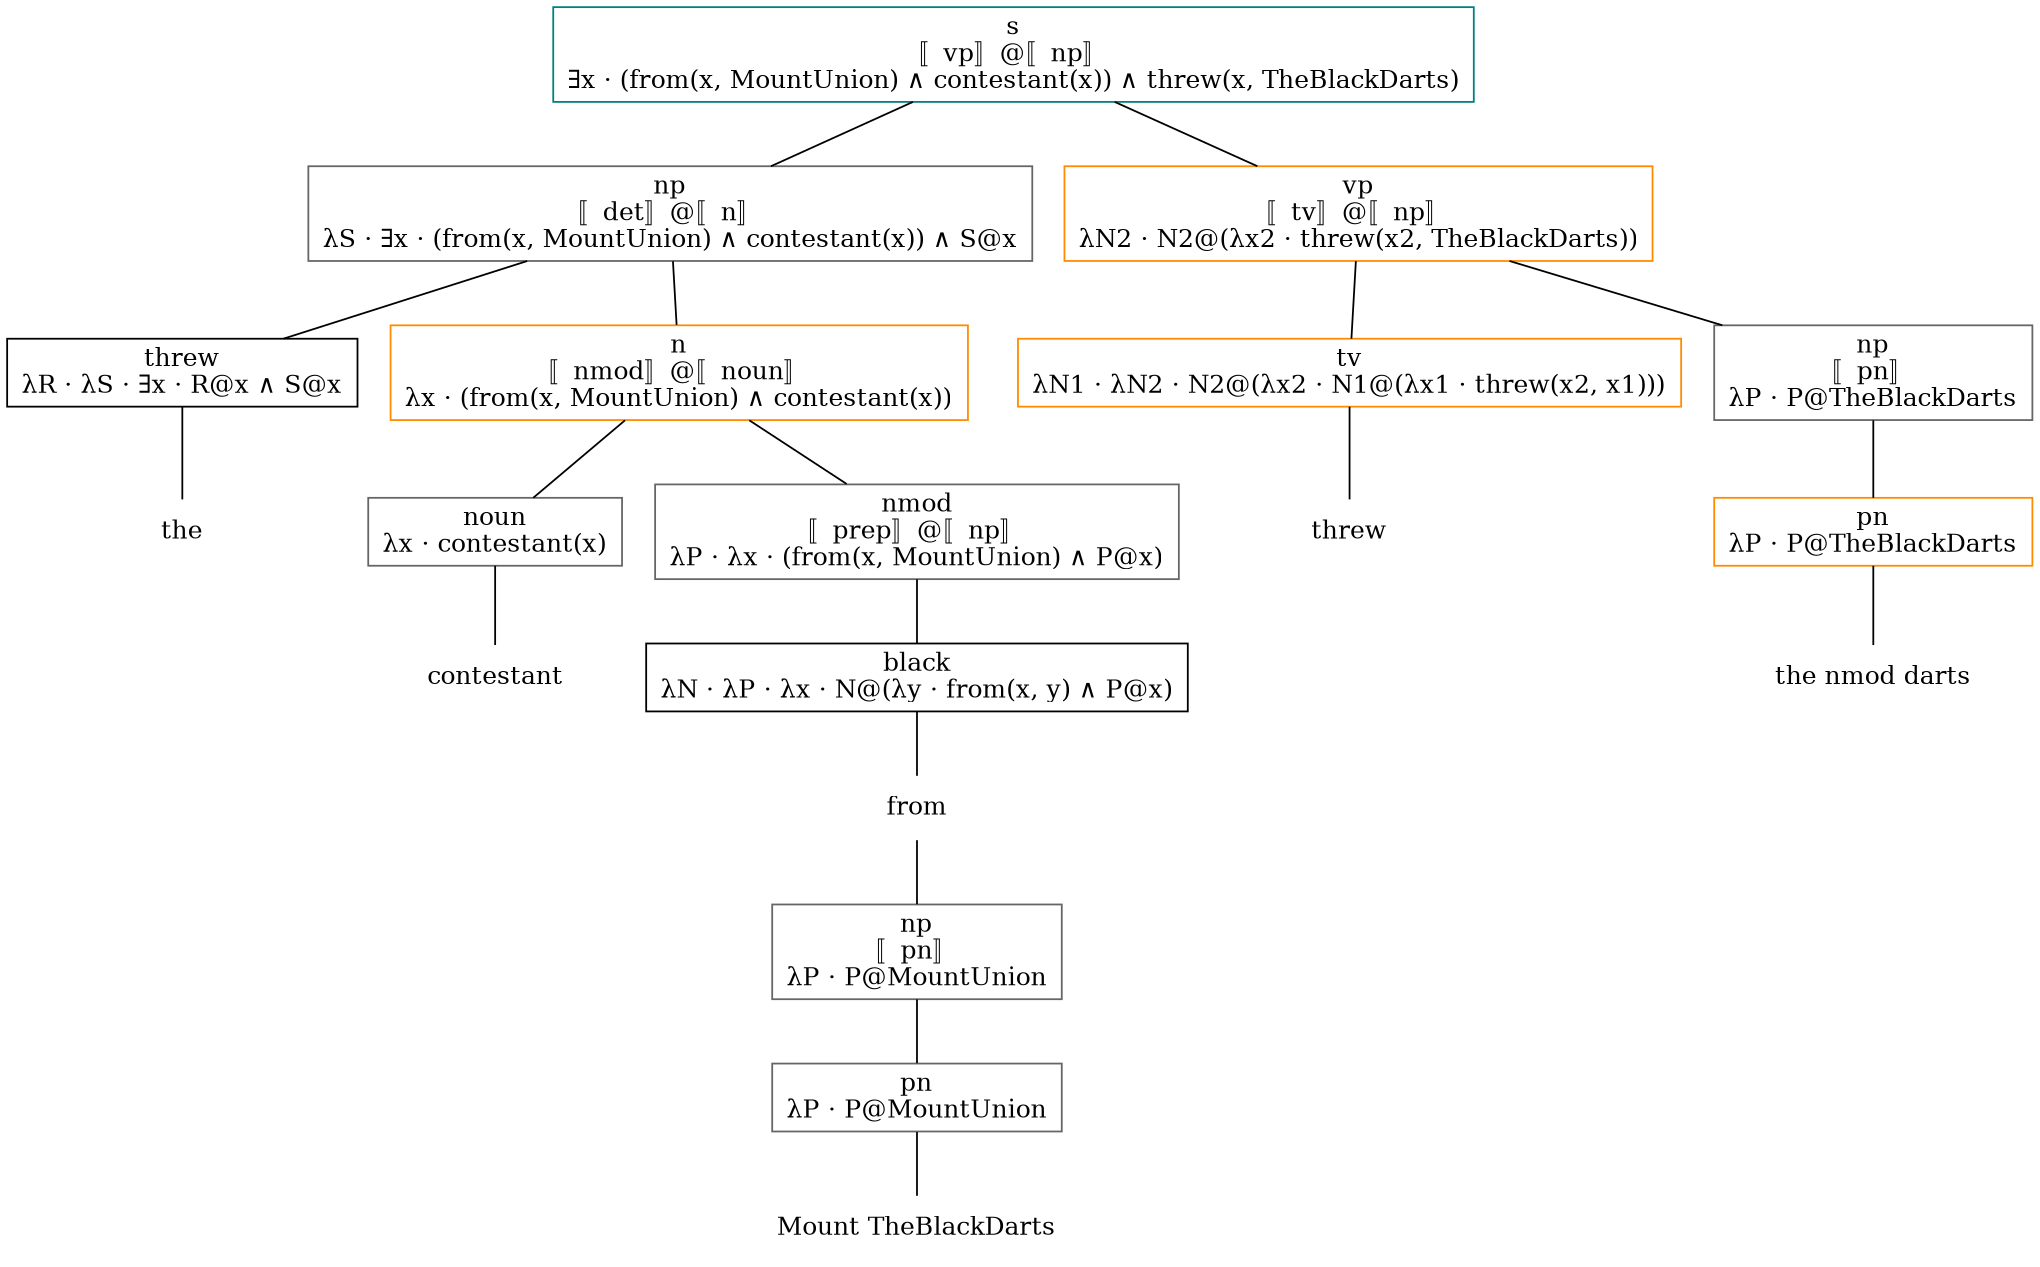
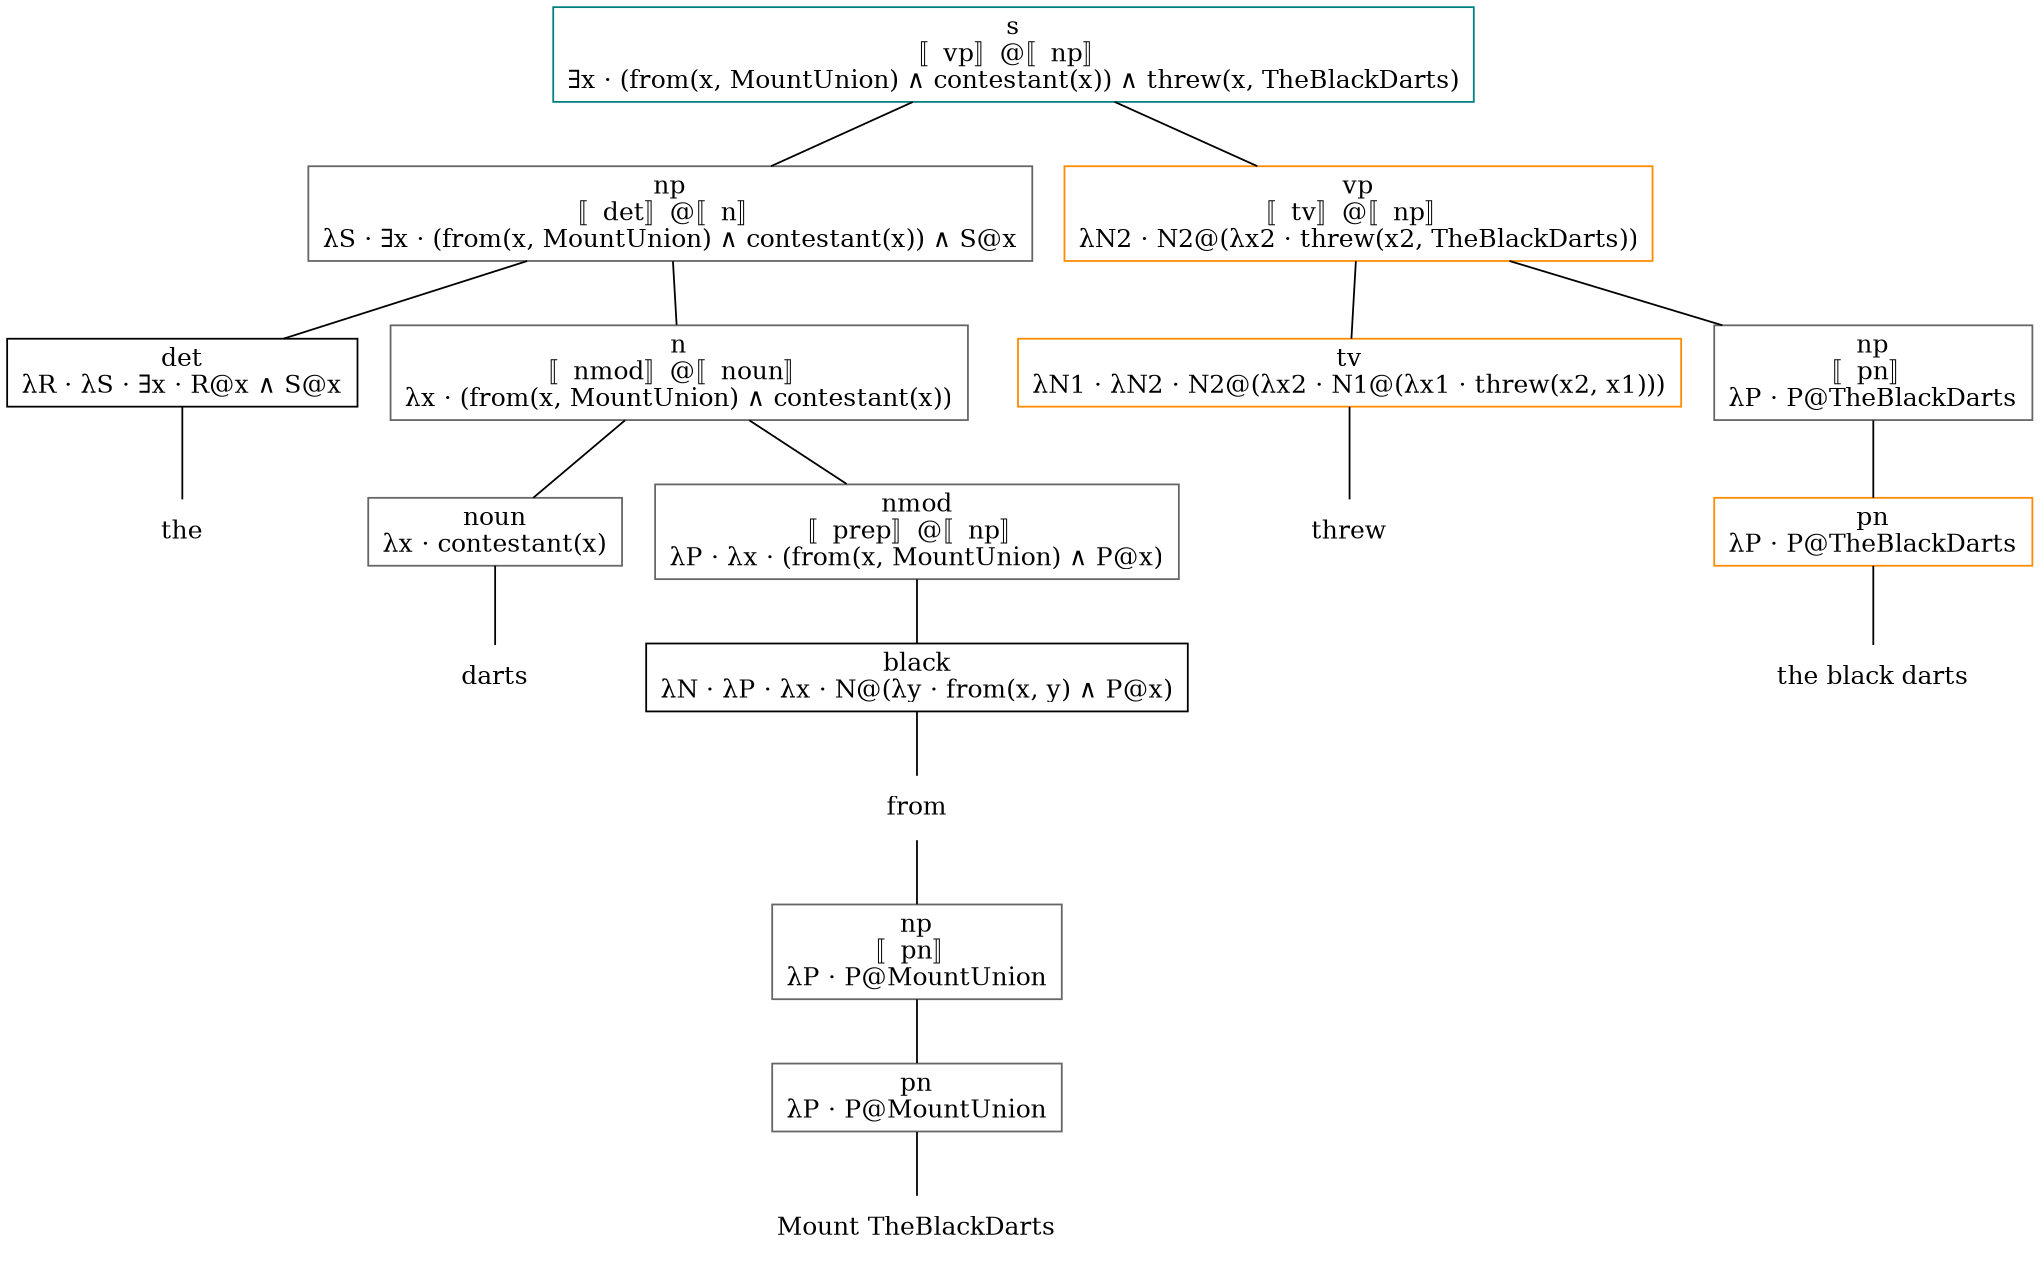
(182, 373) -> (182, 373)
(679, 373) -> (679, 373)
(495, 677) -> (495, 677)
(1873, 677) -> (1873, 677)
